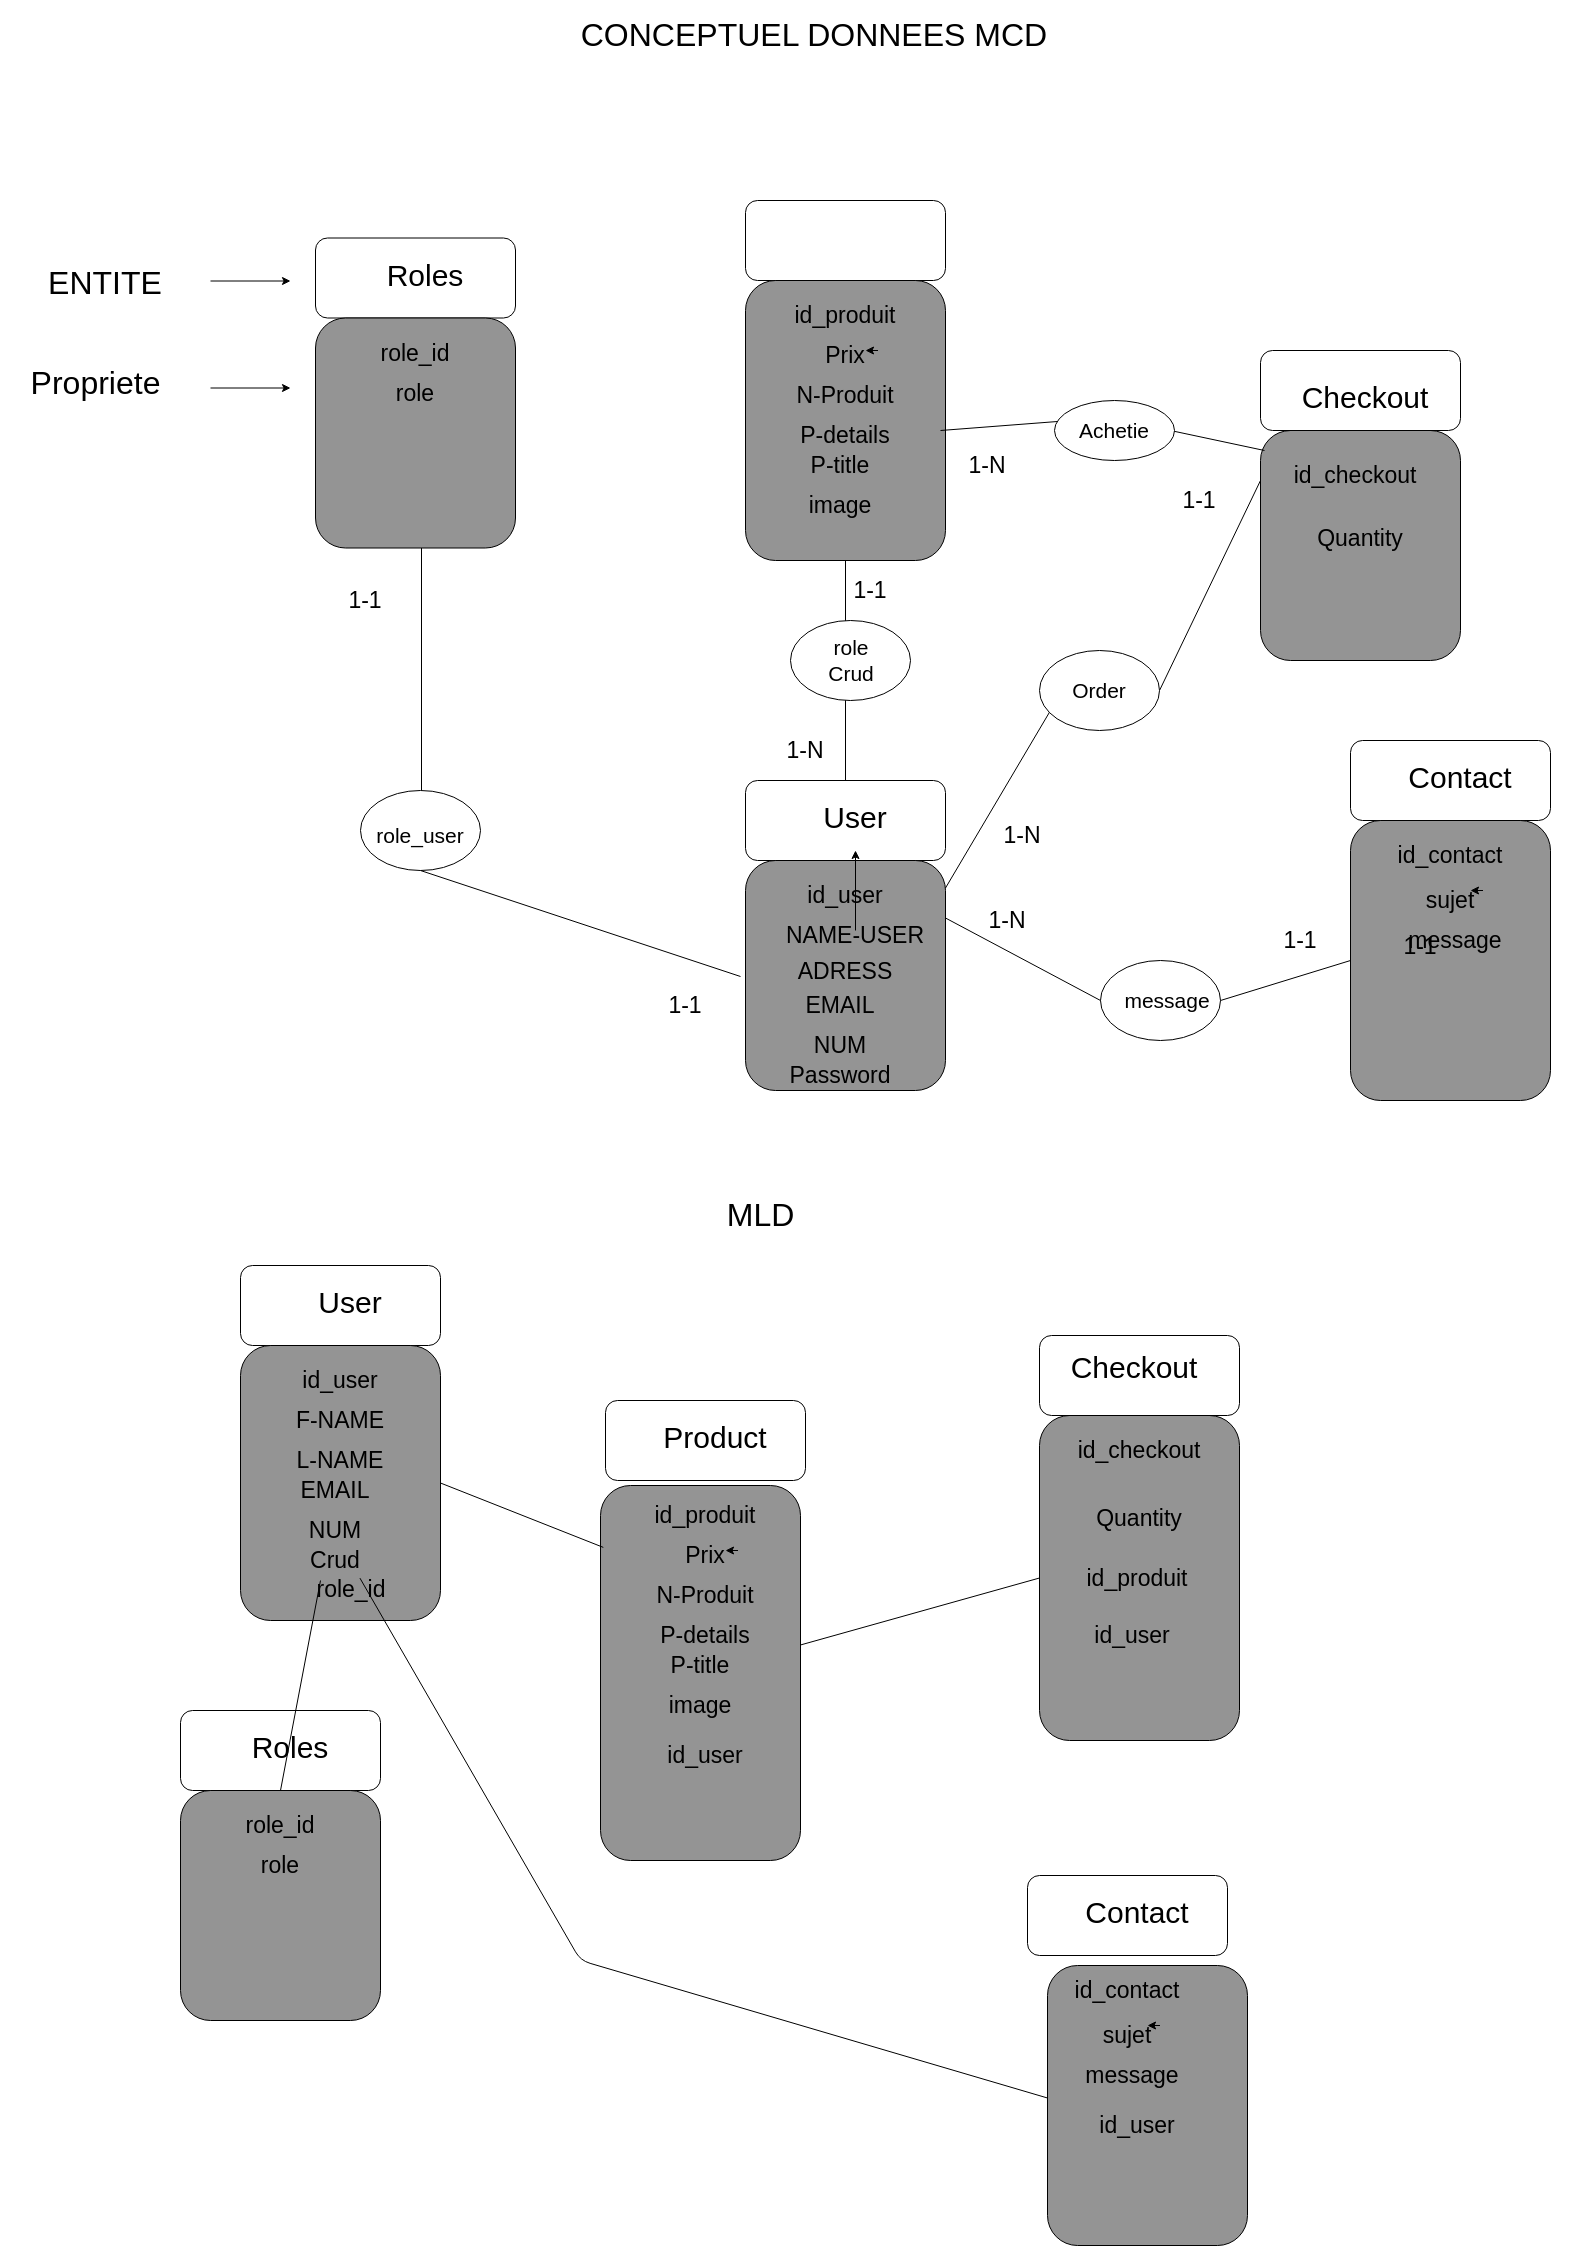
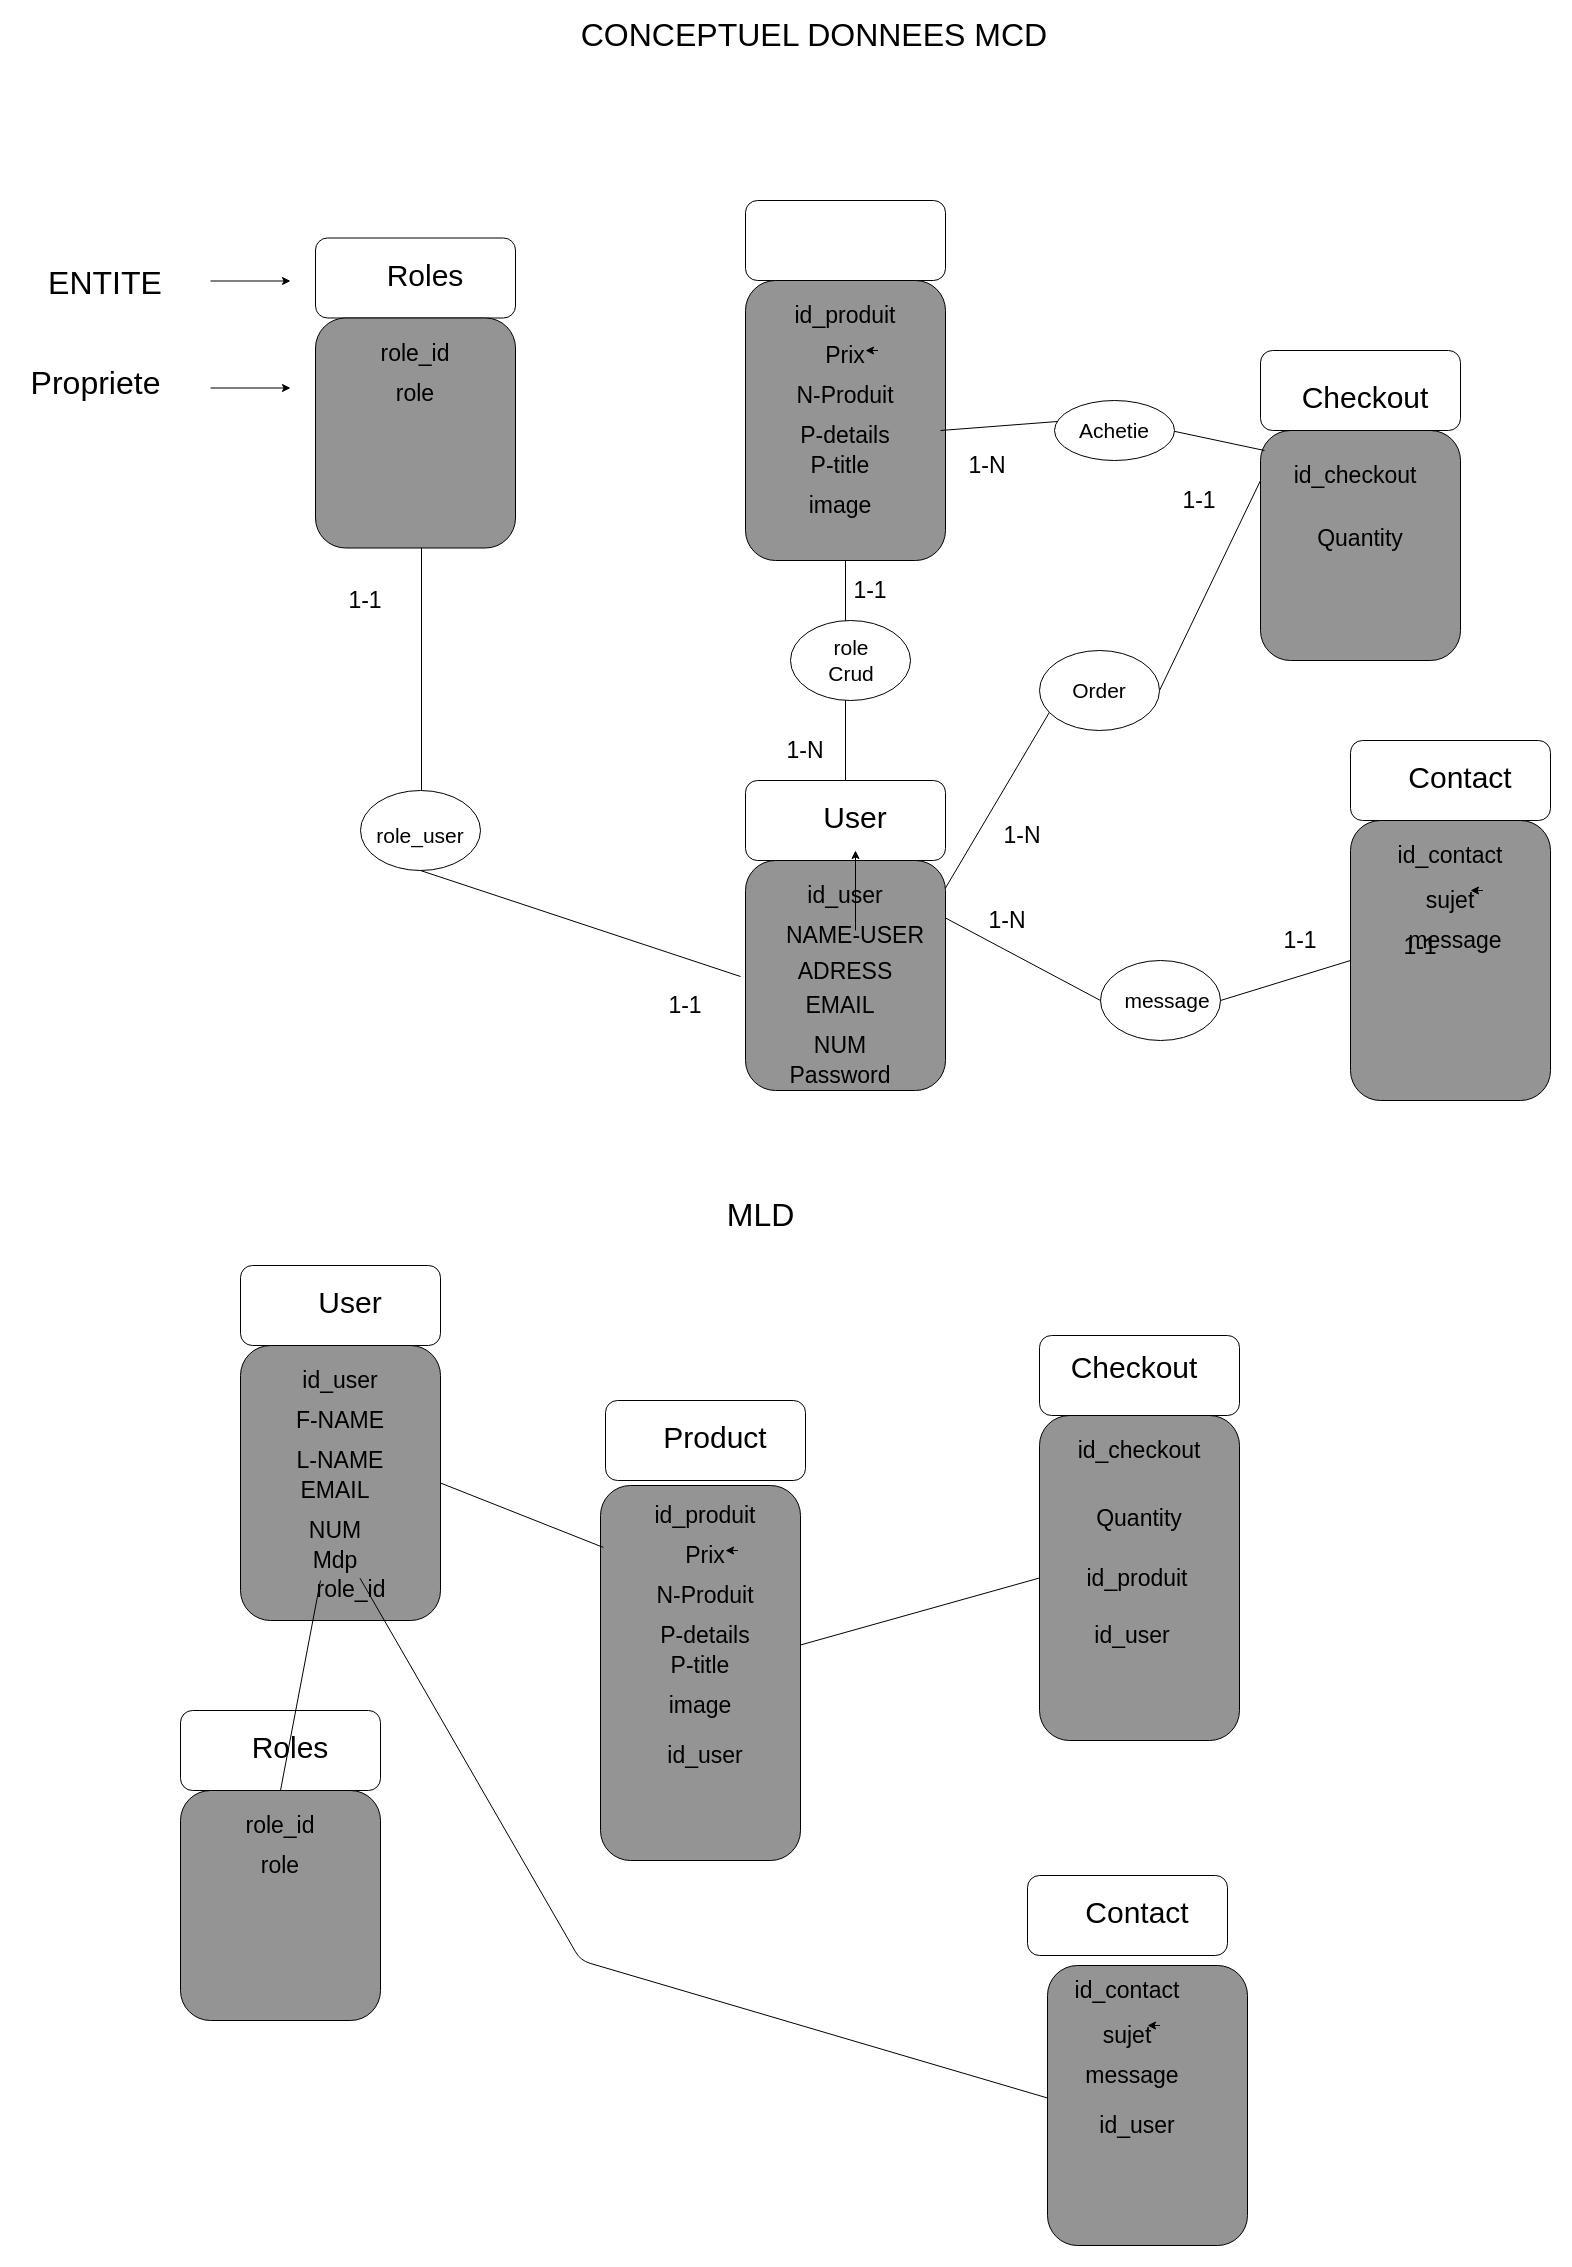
(336, 1561) -> (336, 1561)
